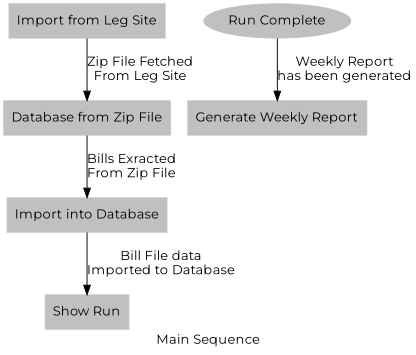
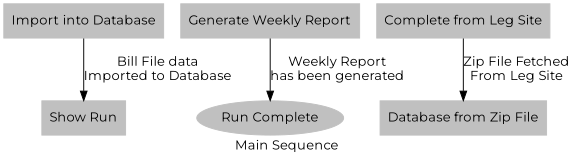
(87, 21) -> (463, 21)
(277, 65) -> (270, 65)
(87, 162) -> none
